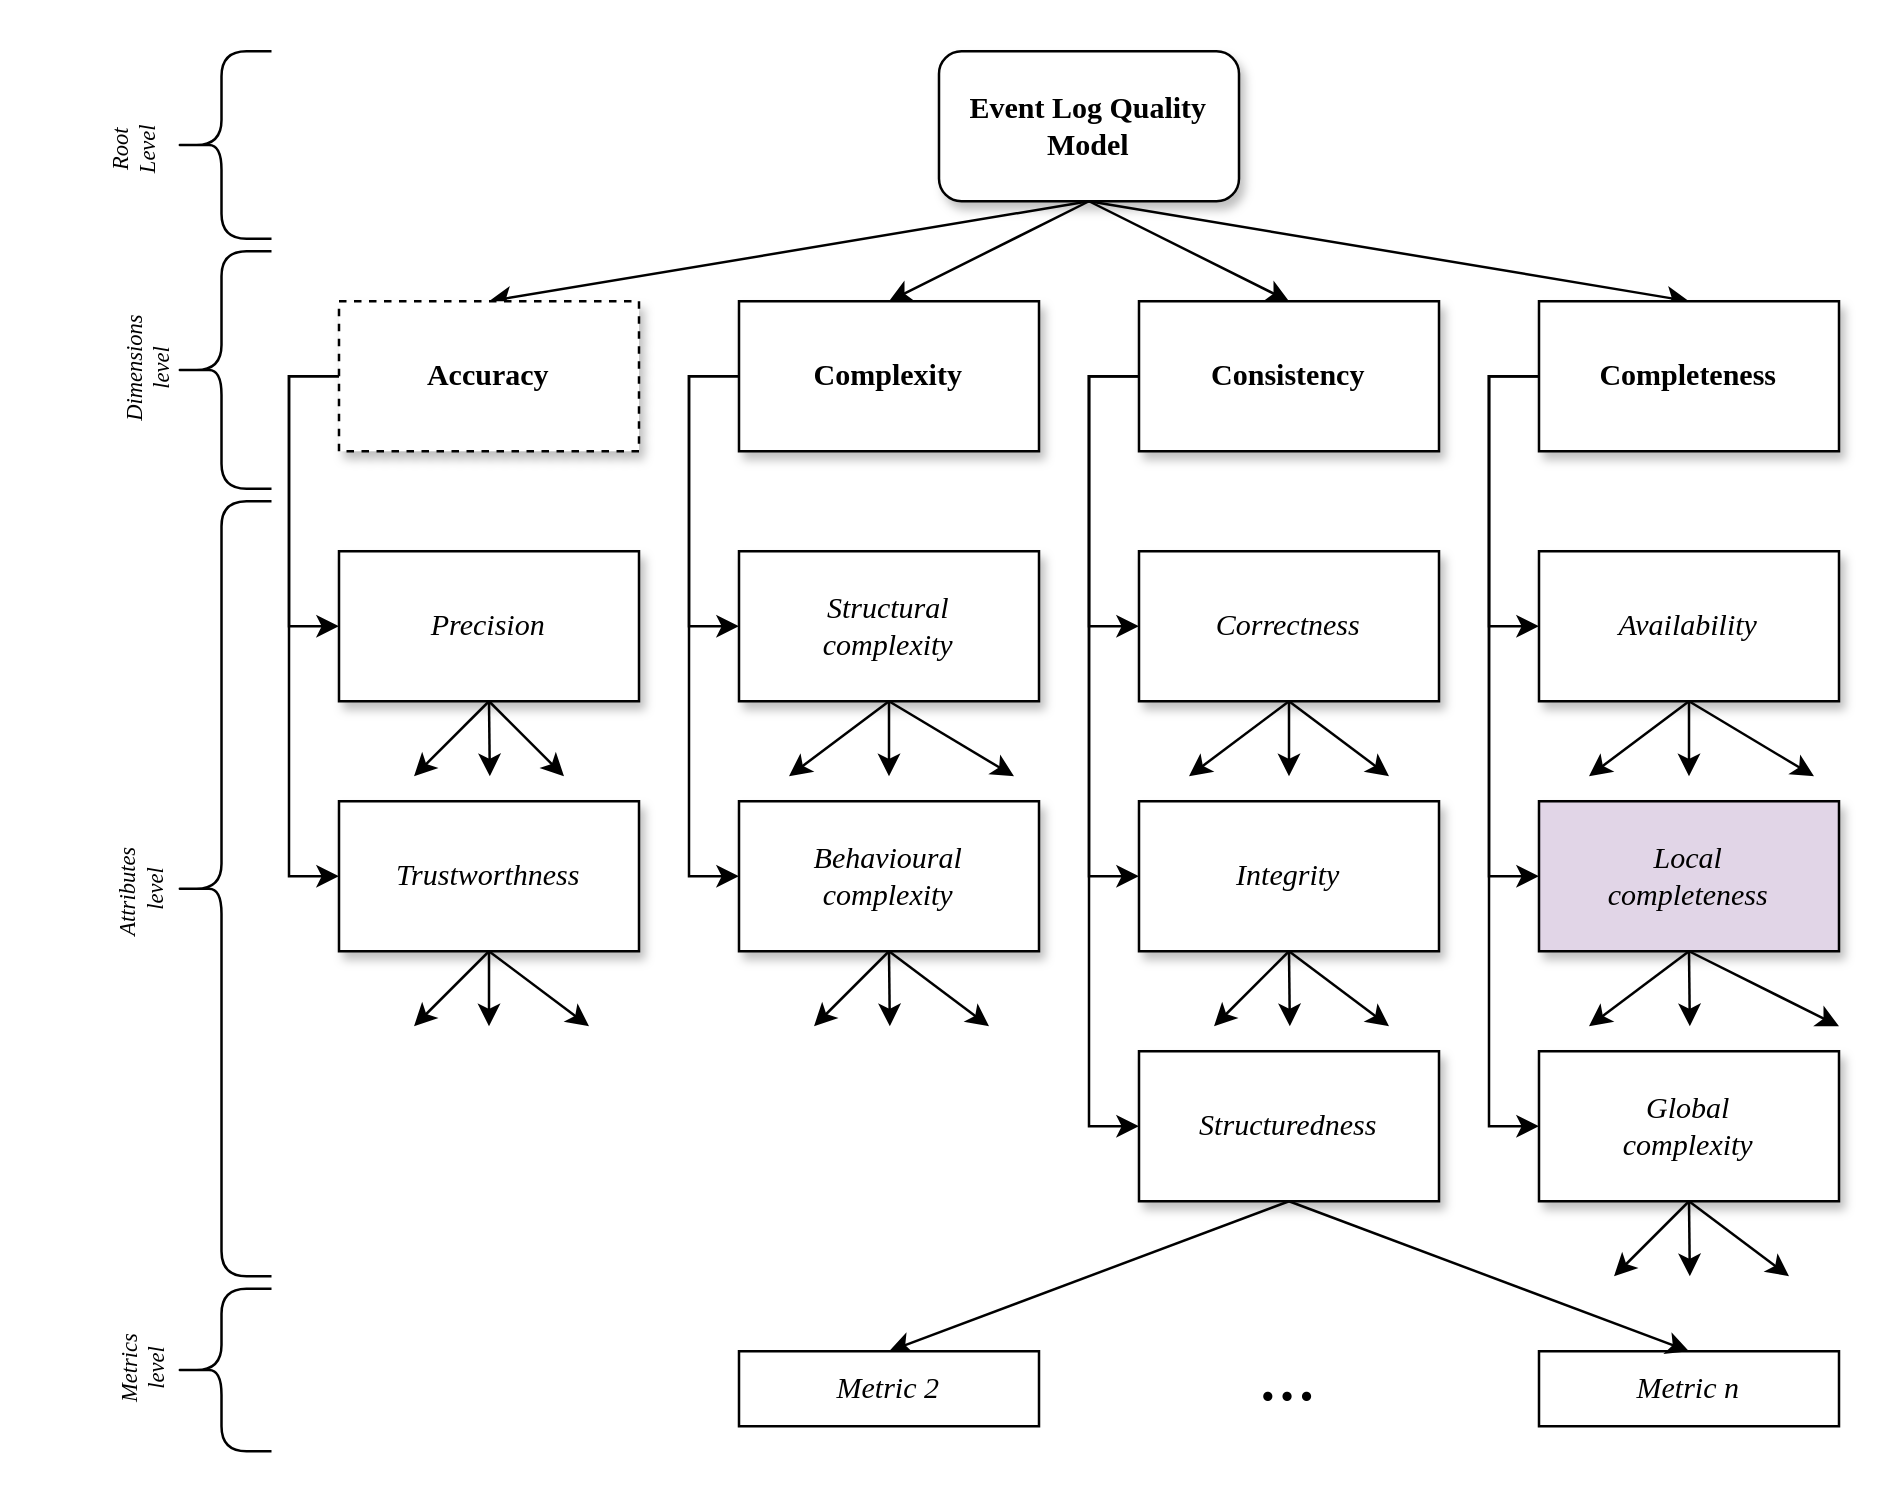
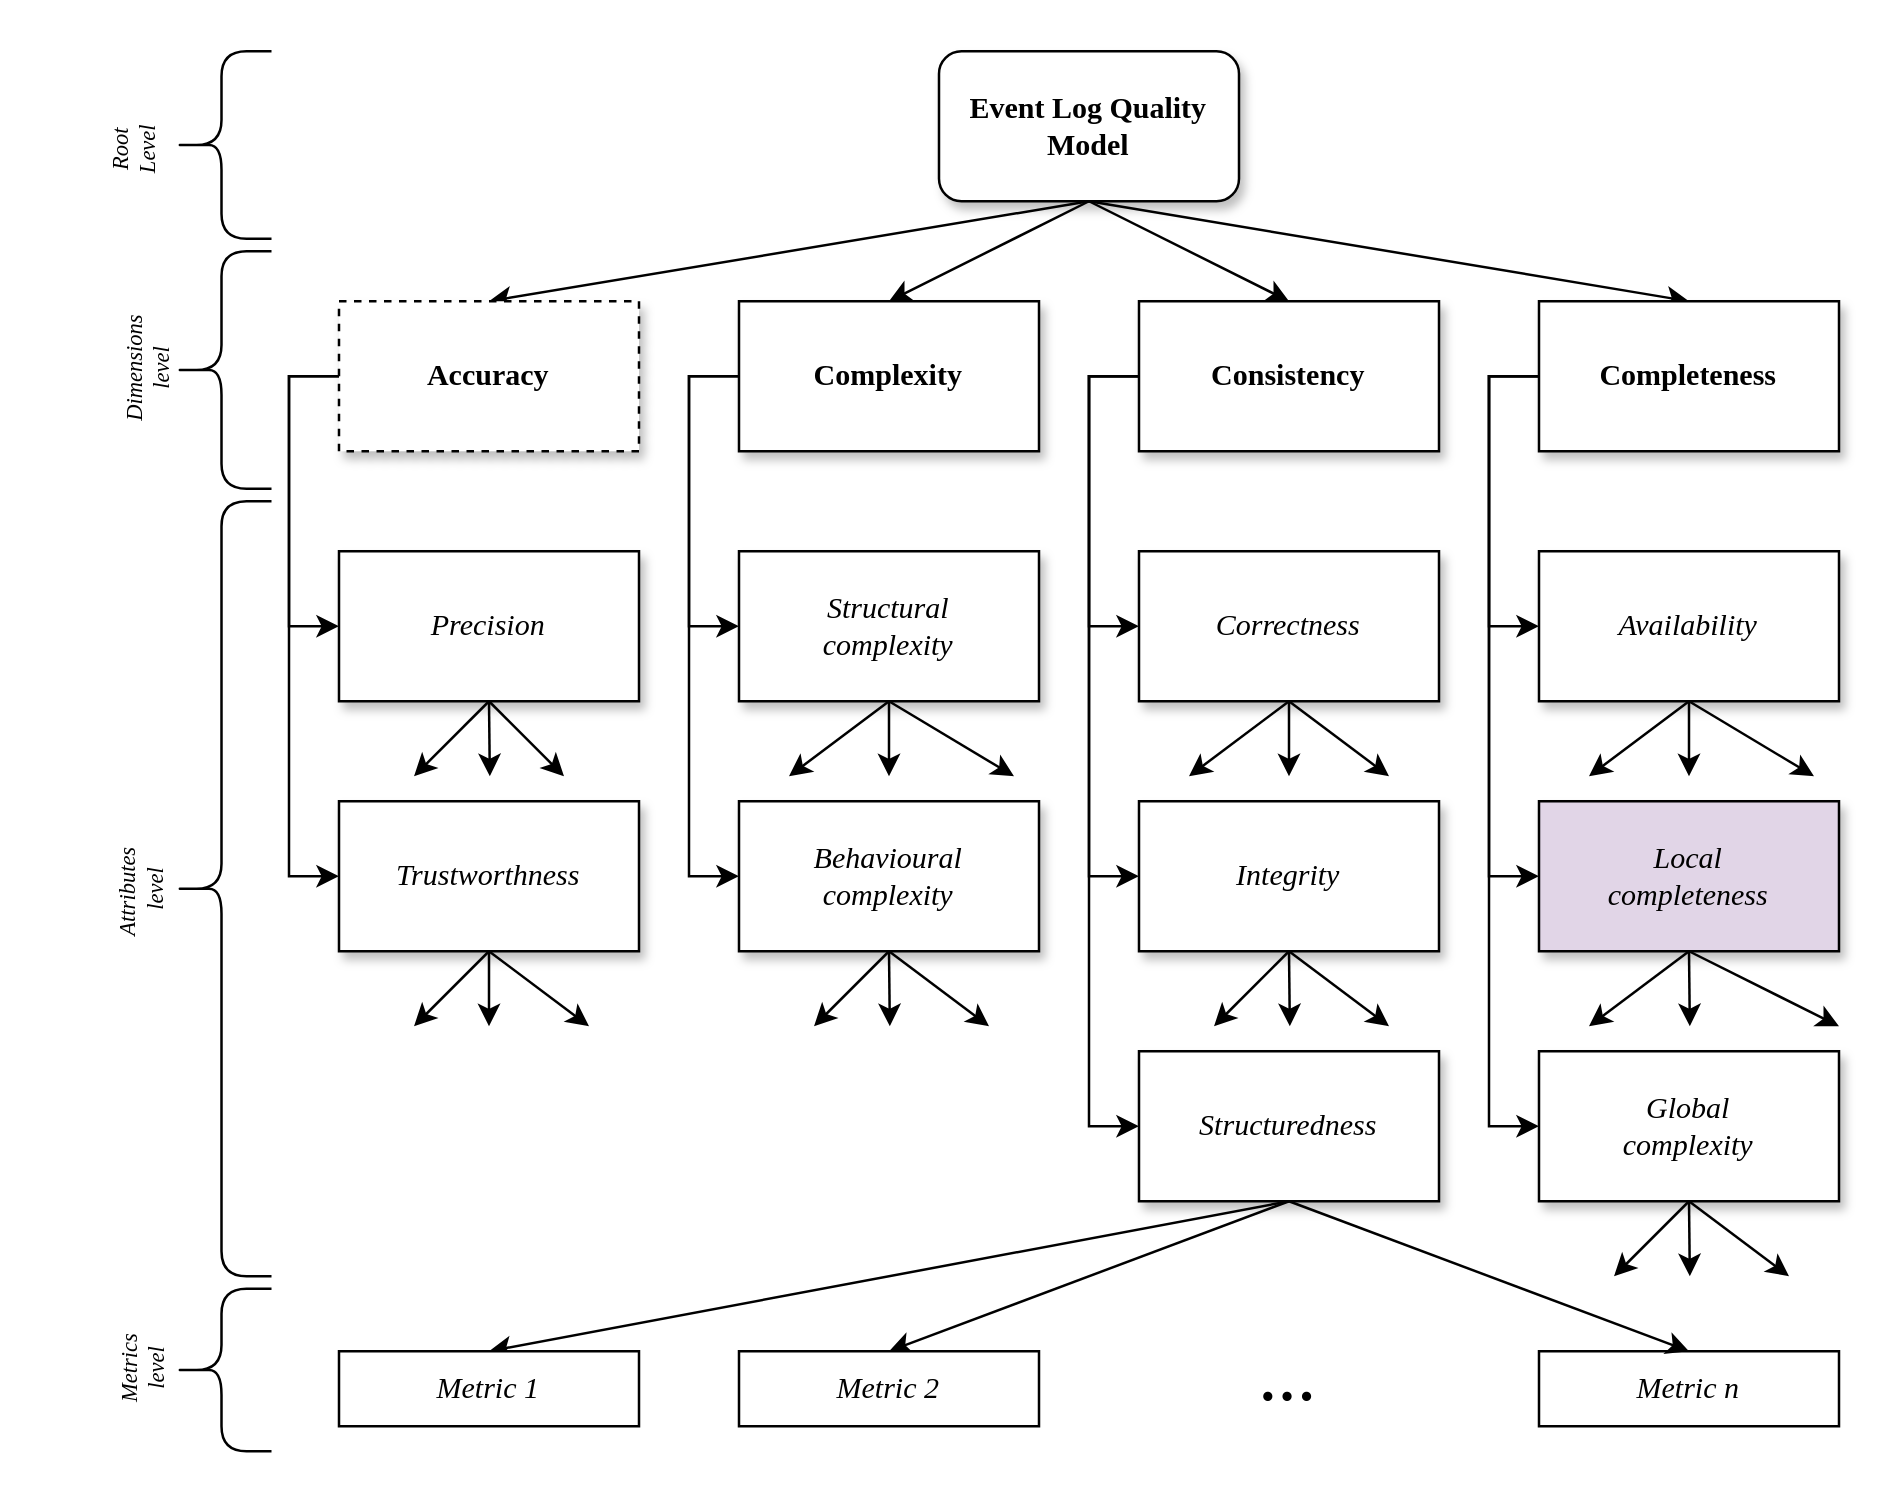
none -> (884, 1277)
none -> (489, 1389)
